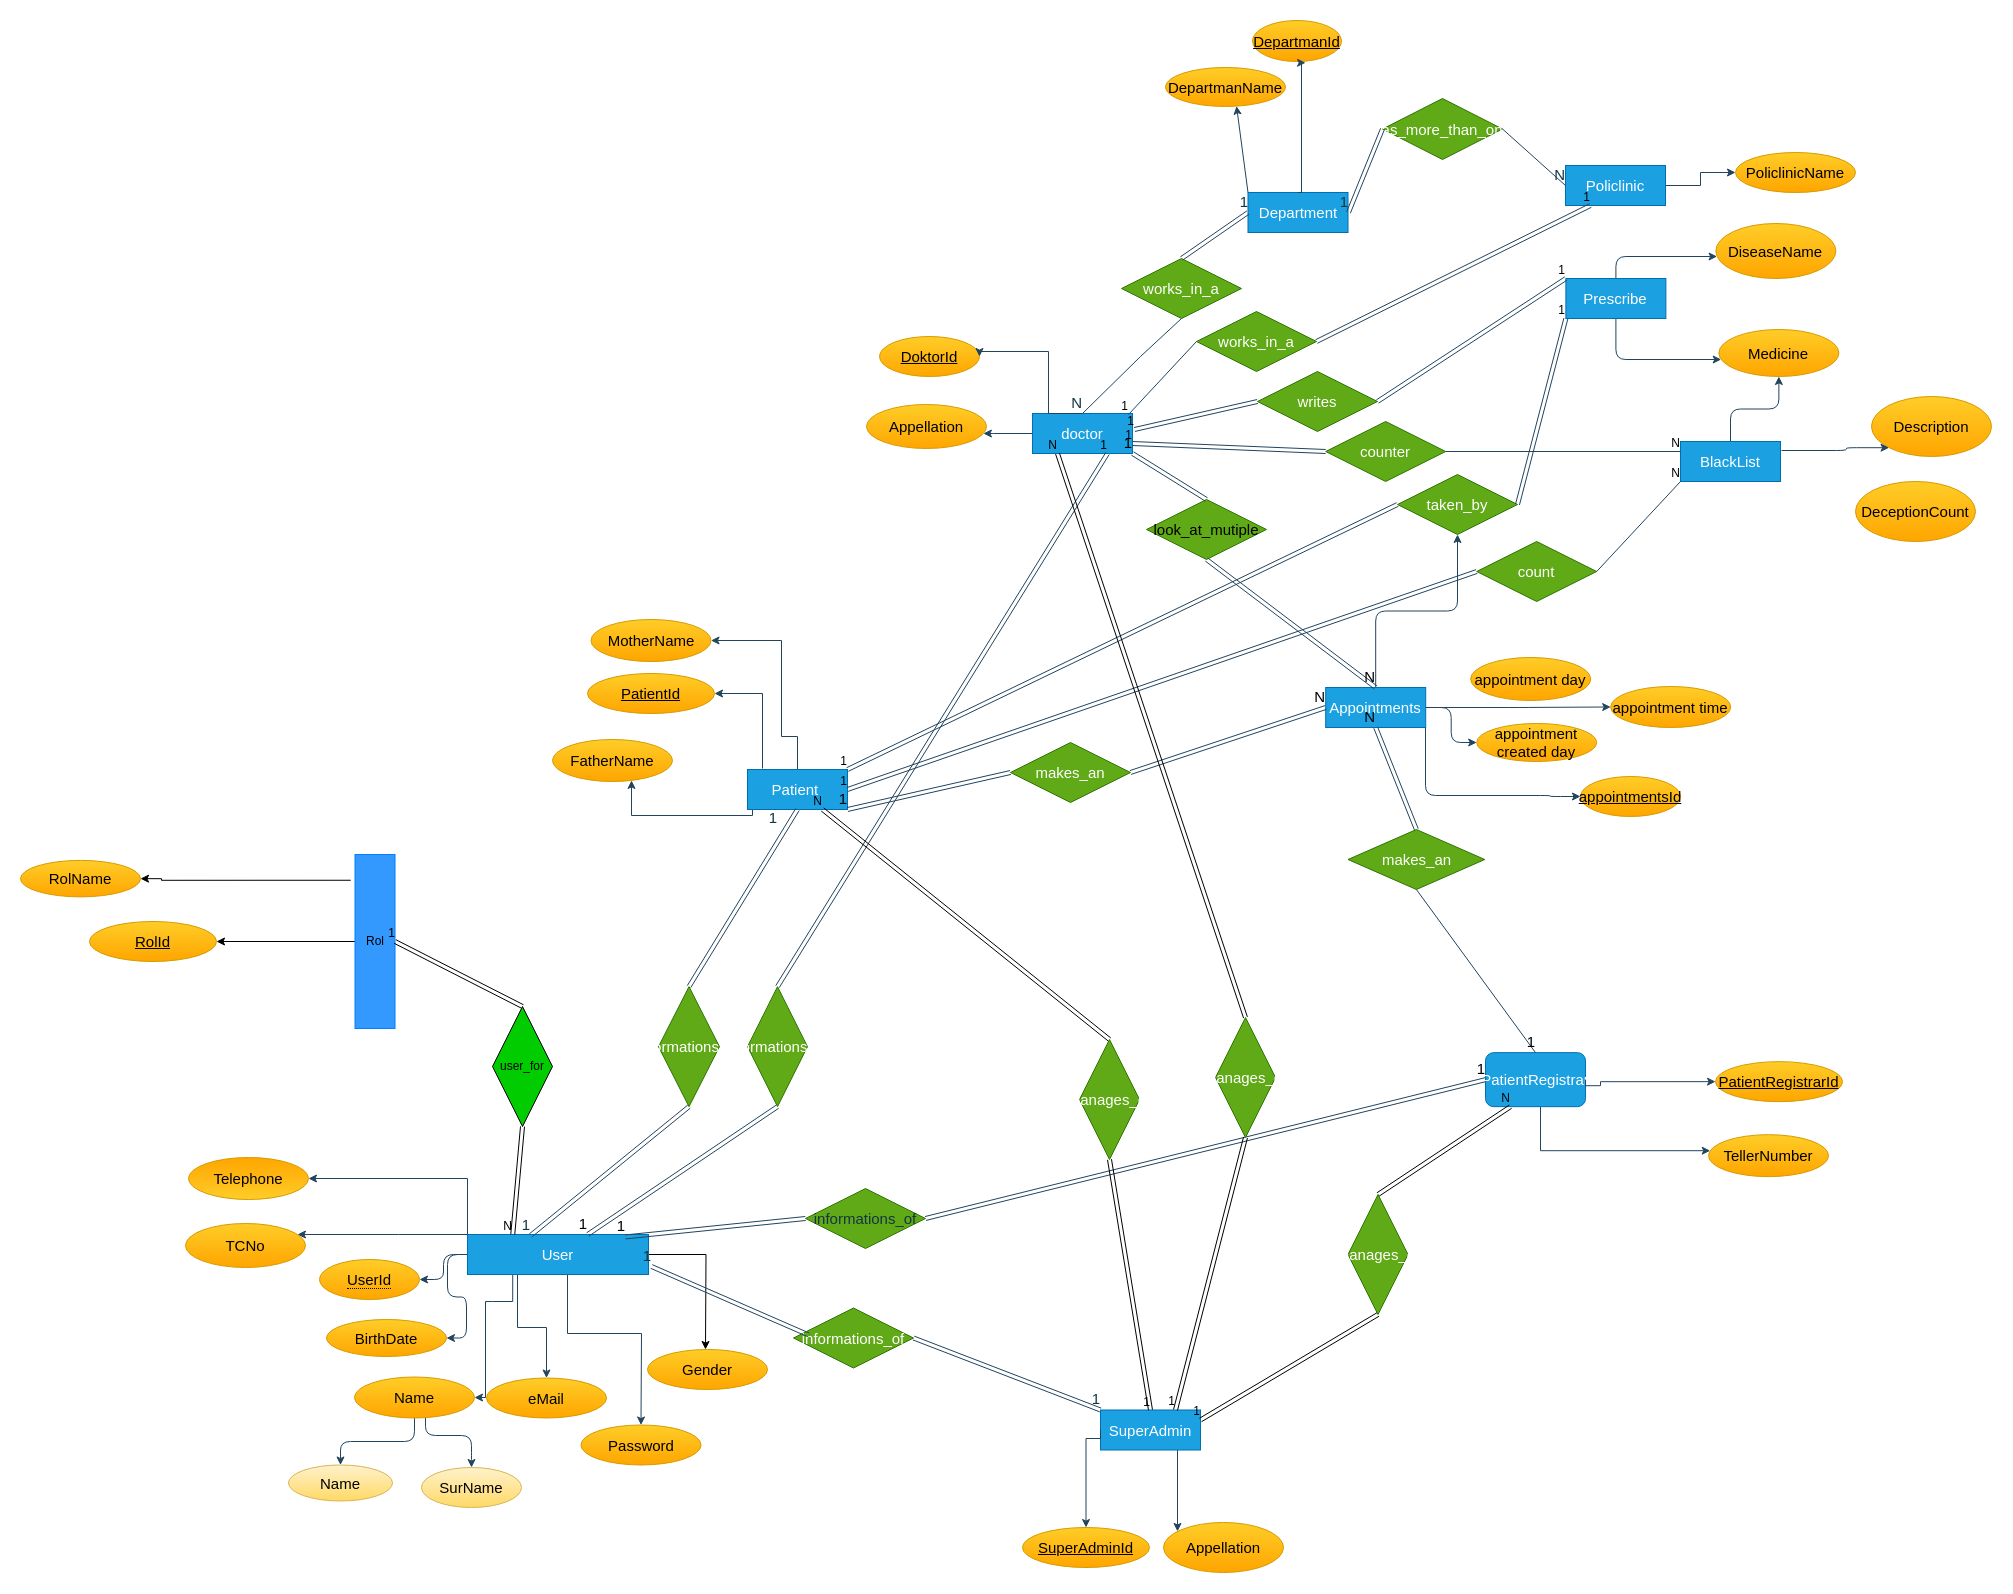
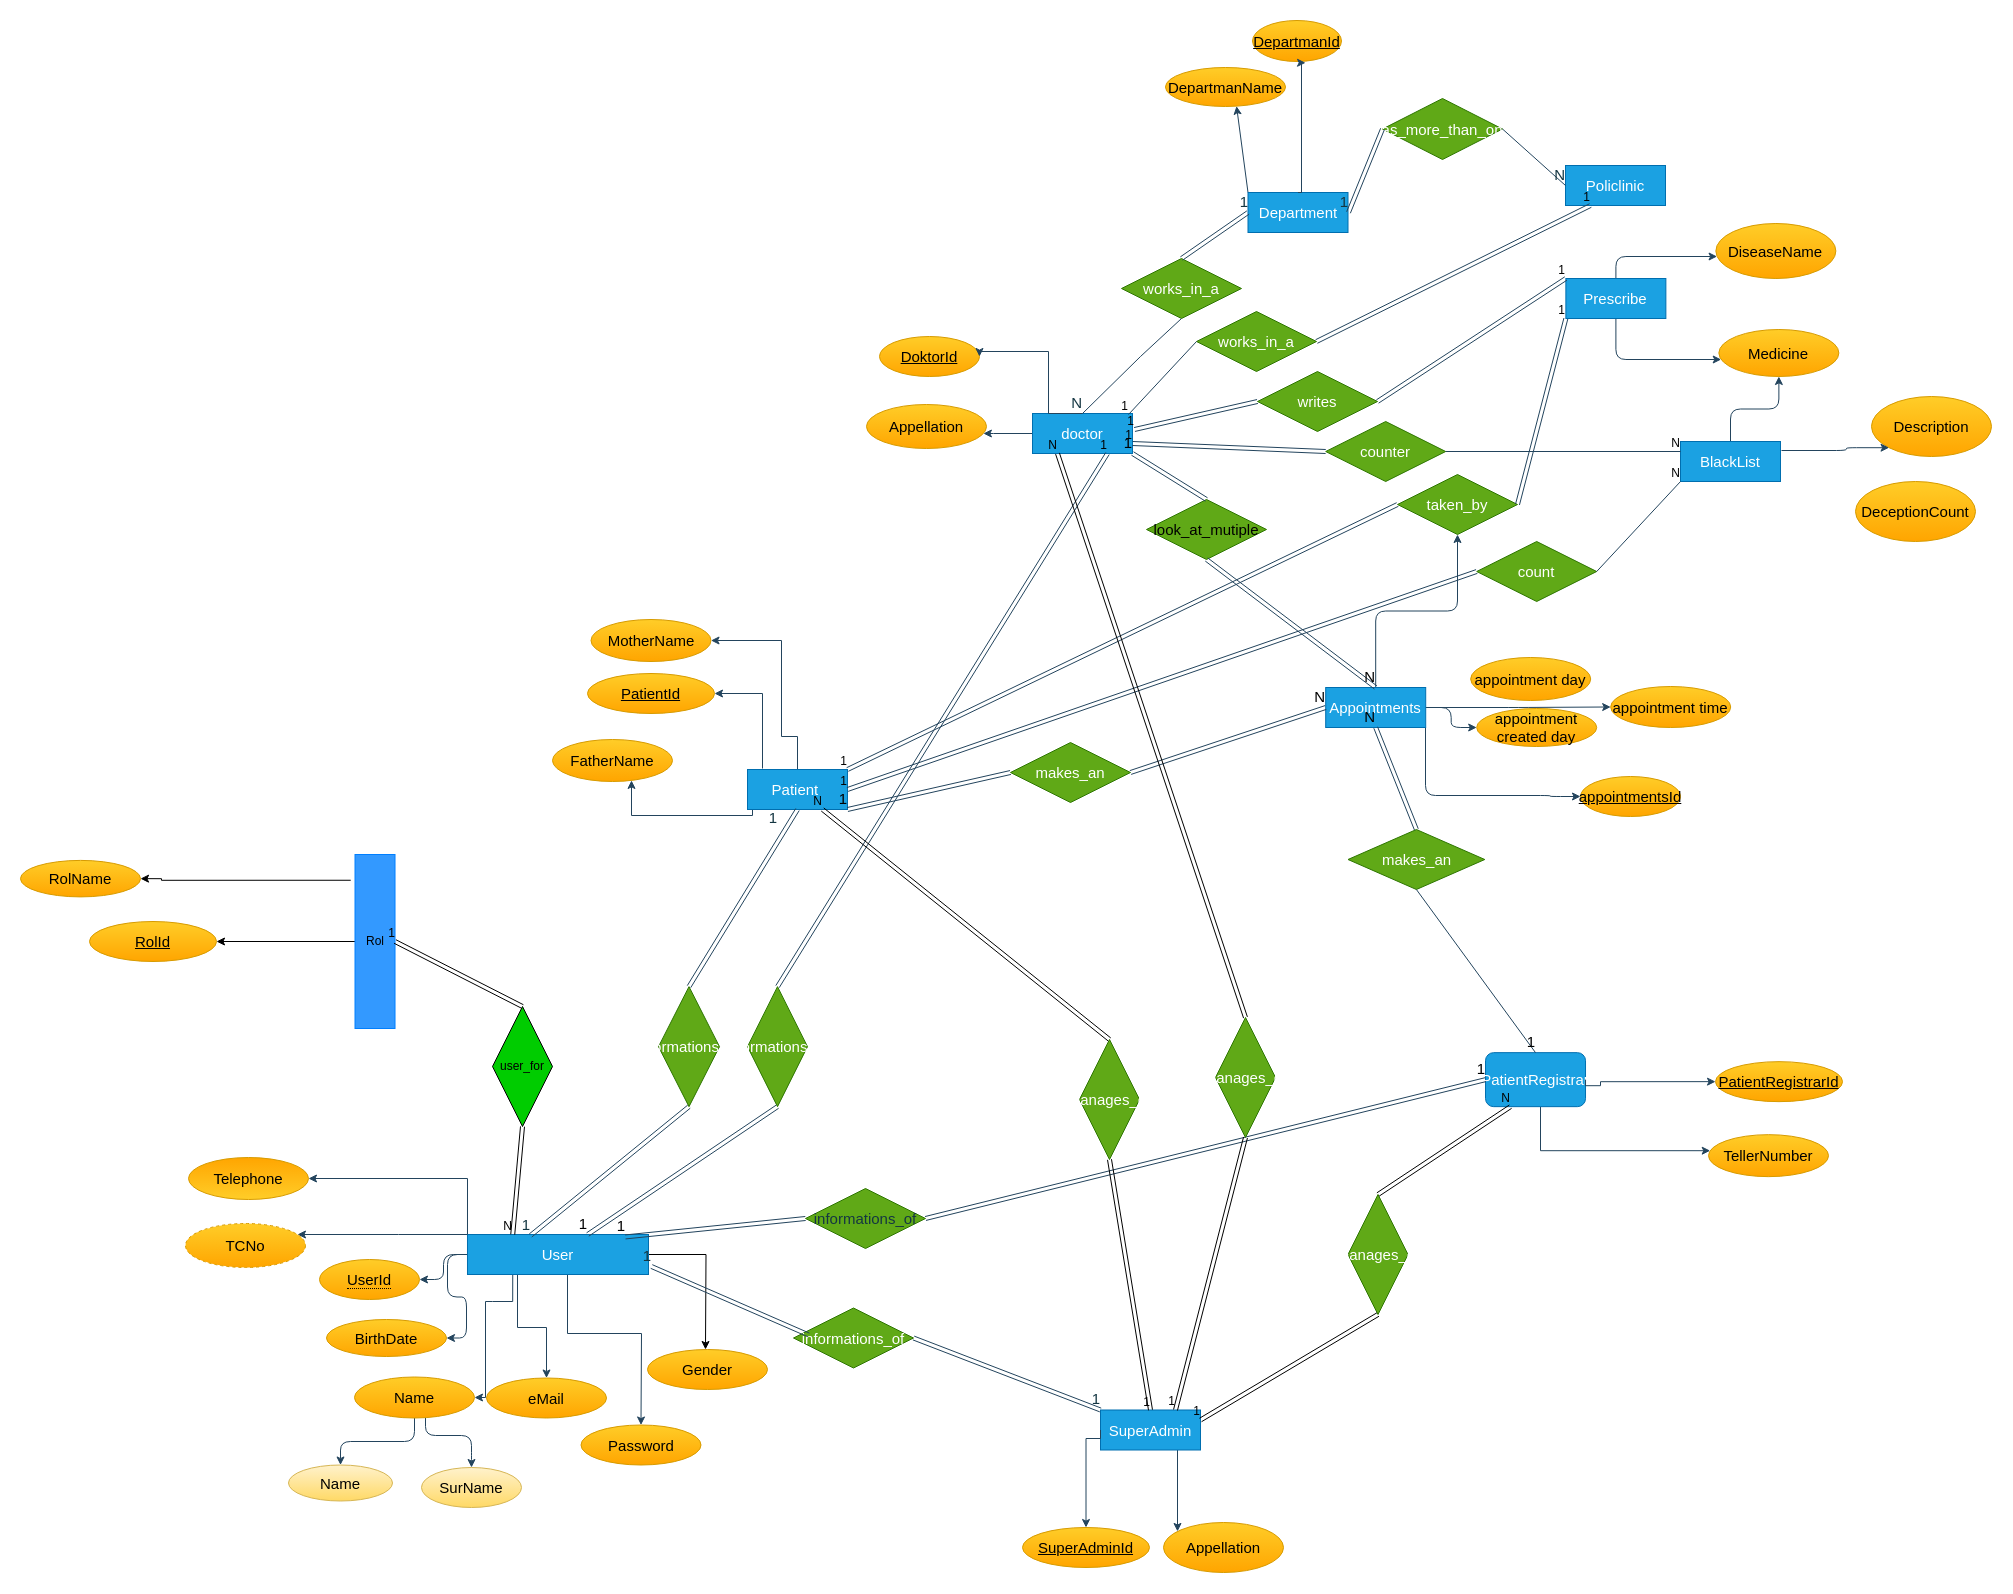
(1796, 173) -> none
(1701, 183) -> none
(1537, 743) -> (1537, 728)
(246, 1246) -> (246, 1246)
